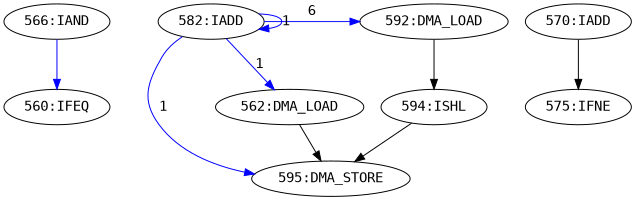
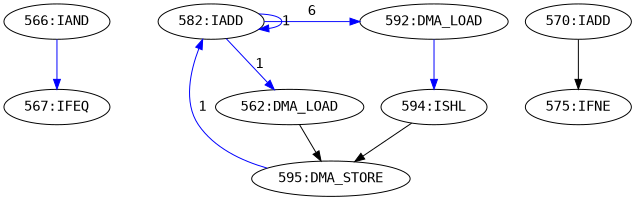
(434, 59) -> (434, 59)
(57, 107) -> (57, 107)
(158, 124) -> (200, 126)
